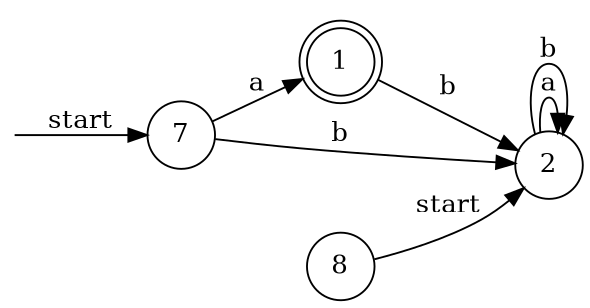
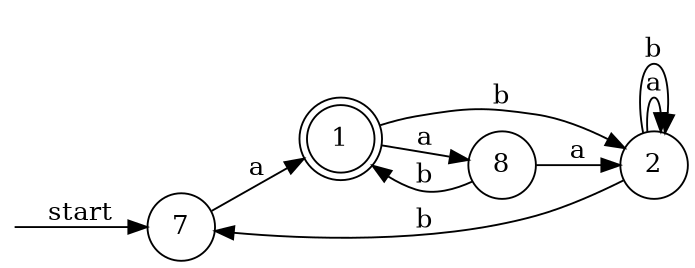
none -> (416, 151)
(355, 153) -> (433, 234)
none -> (429, 192)
(449, 205) -> (578, 151)
